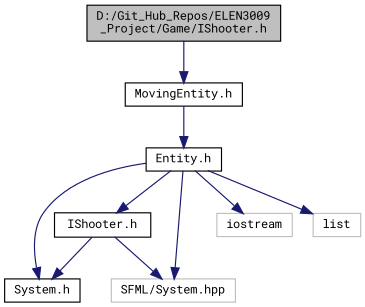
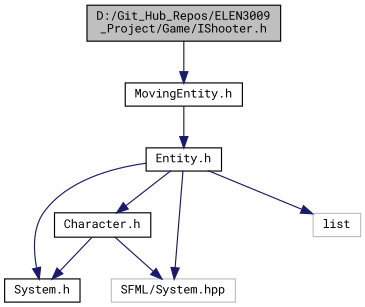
(103, 225) -> (103, 225)
(255, 225) -> none
